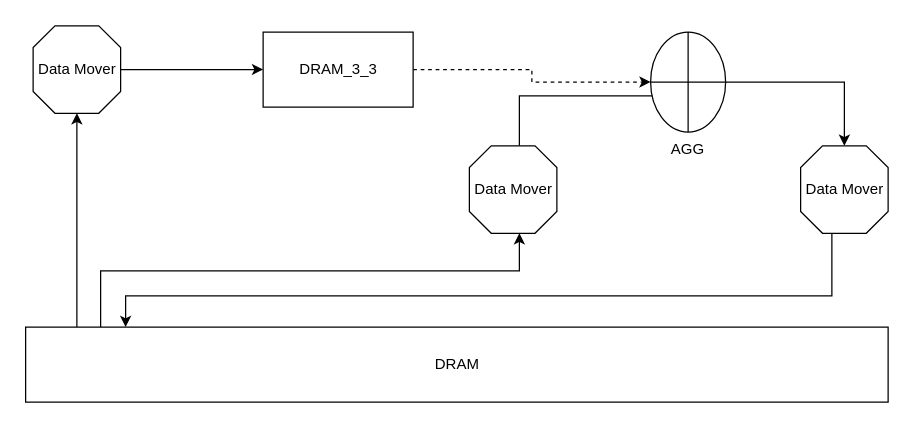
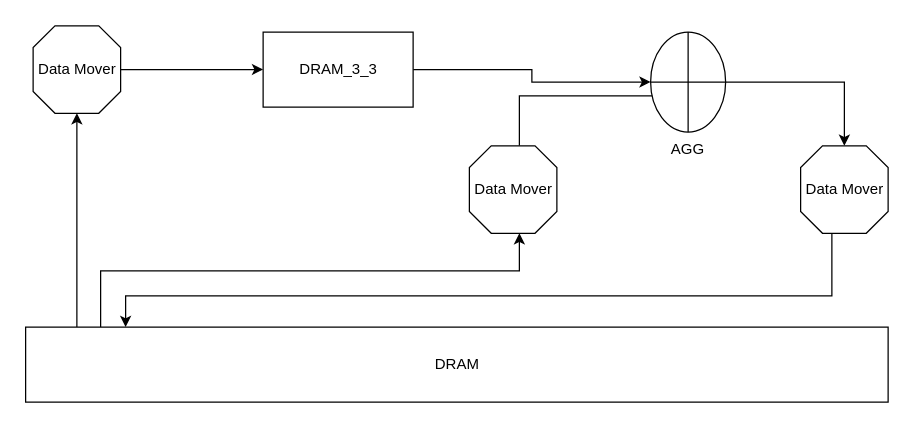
(532, 71) -> (532, 71)
